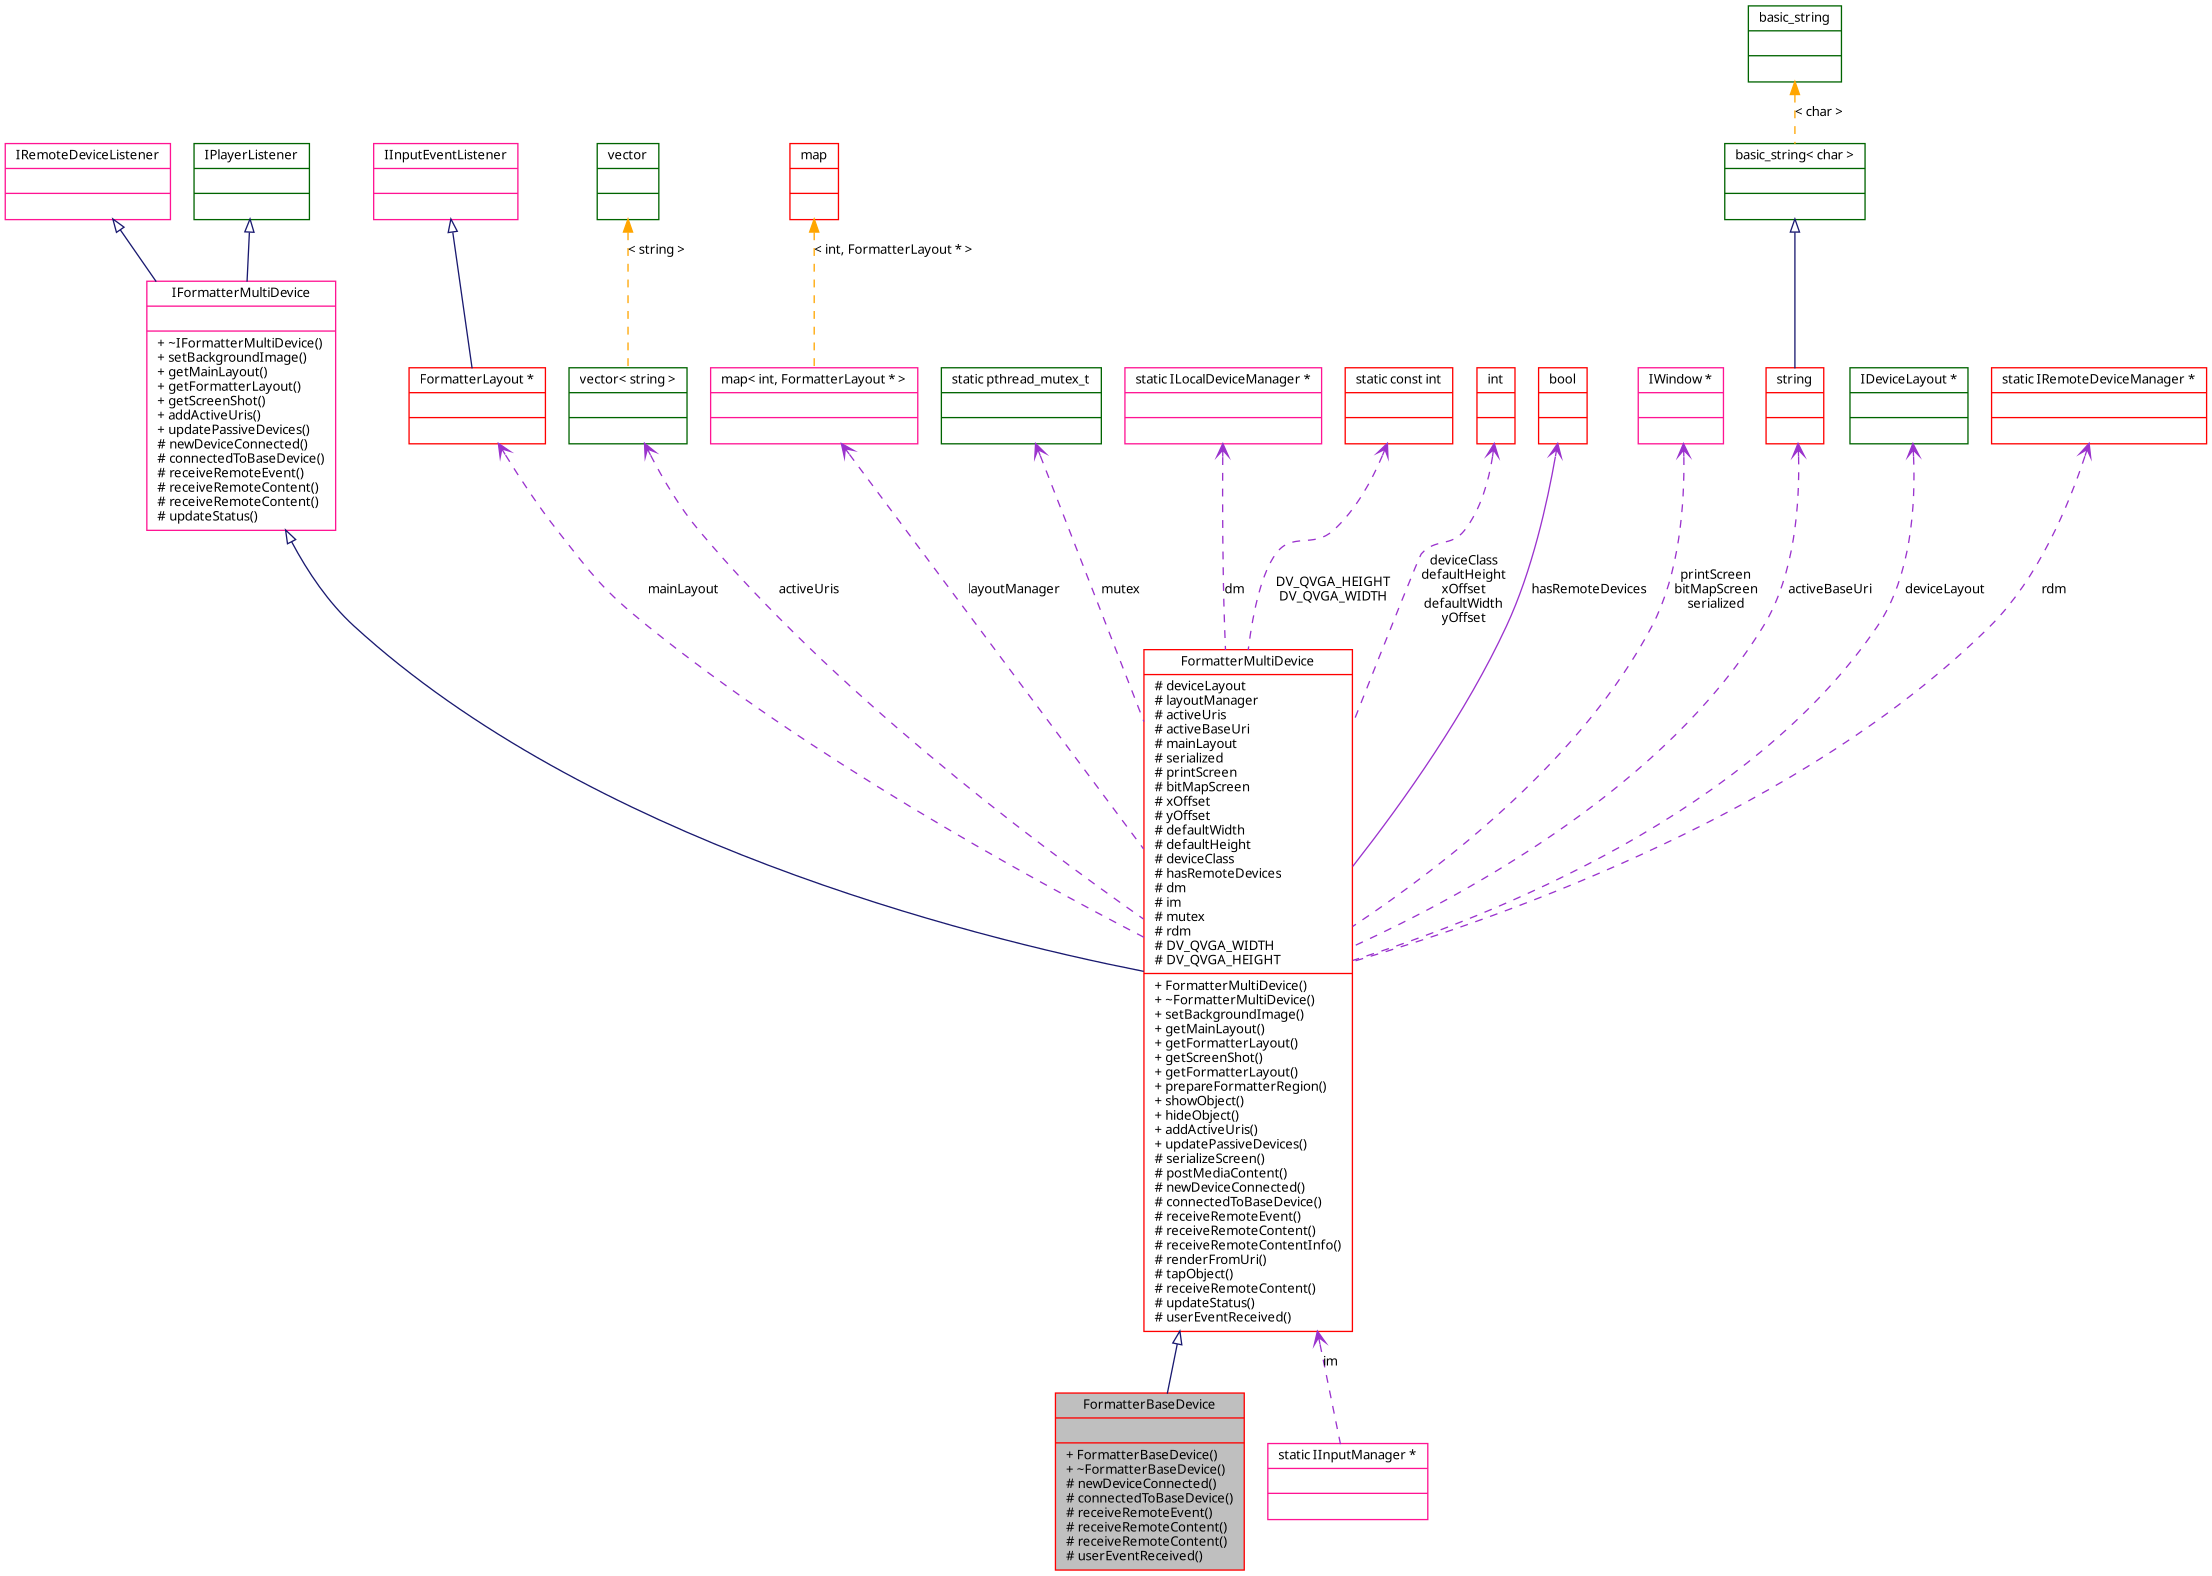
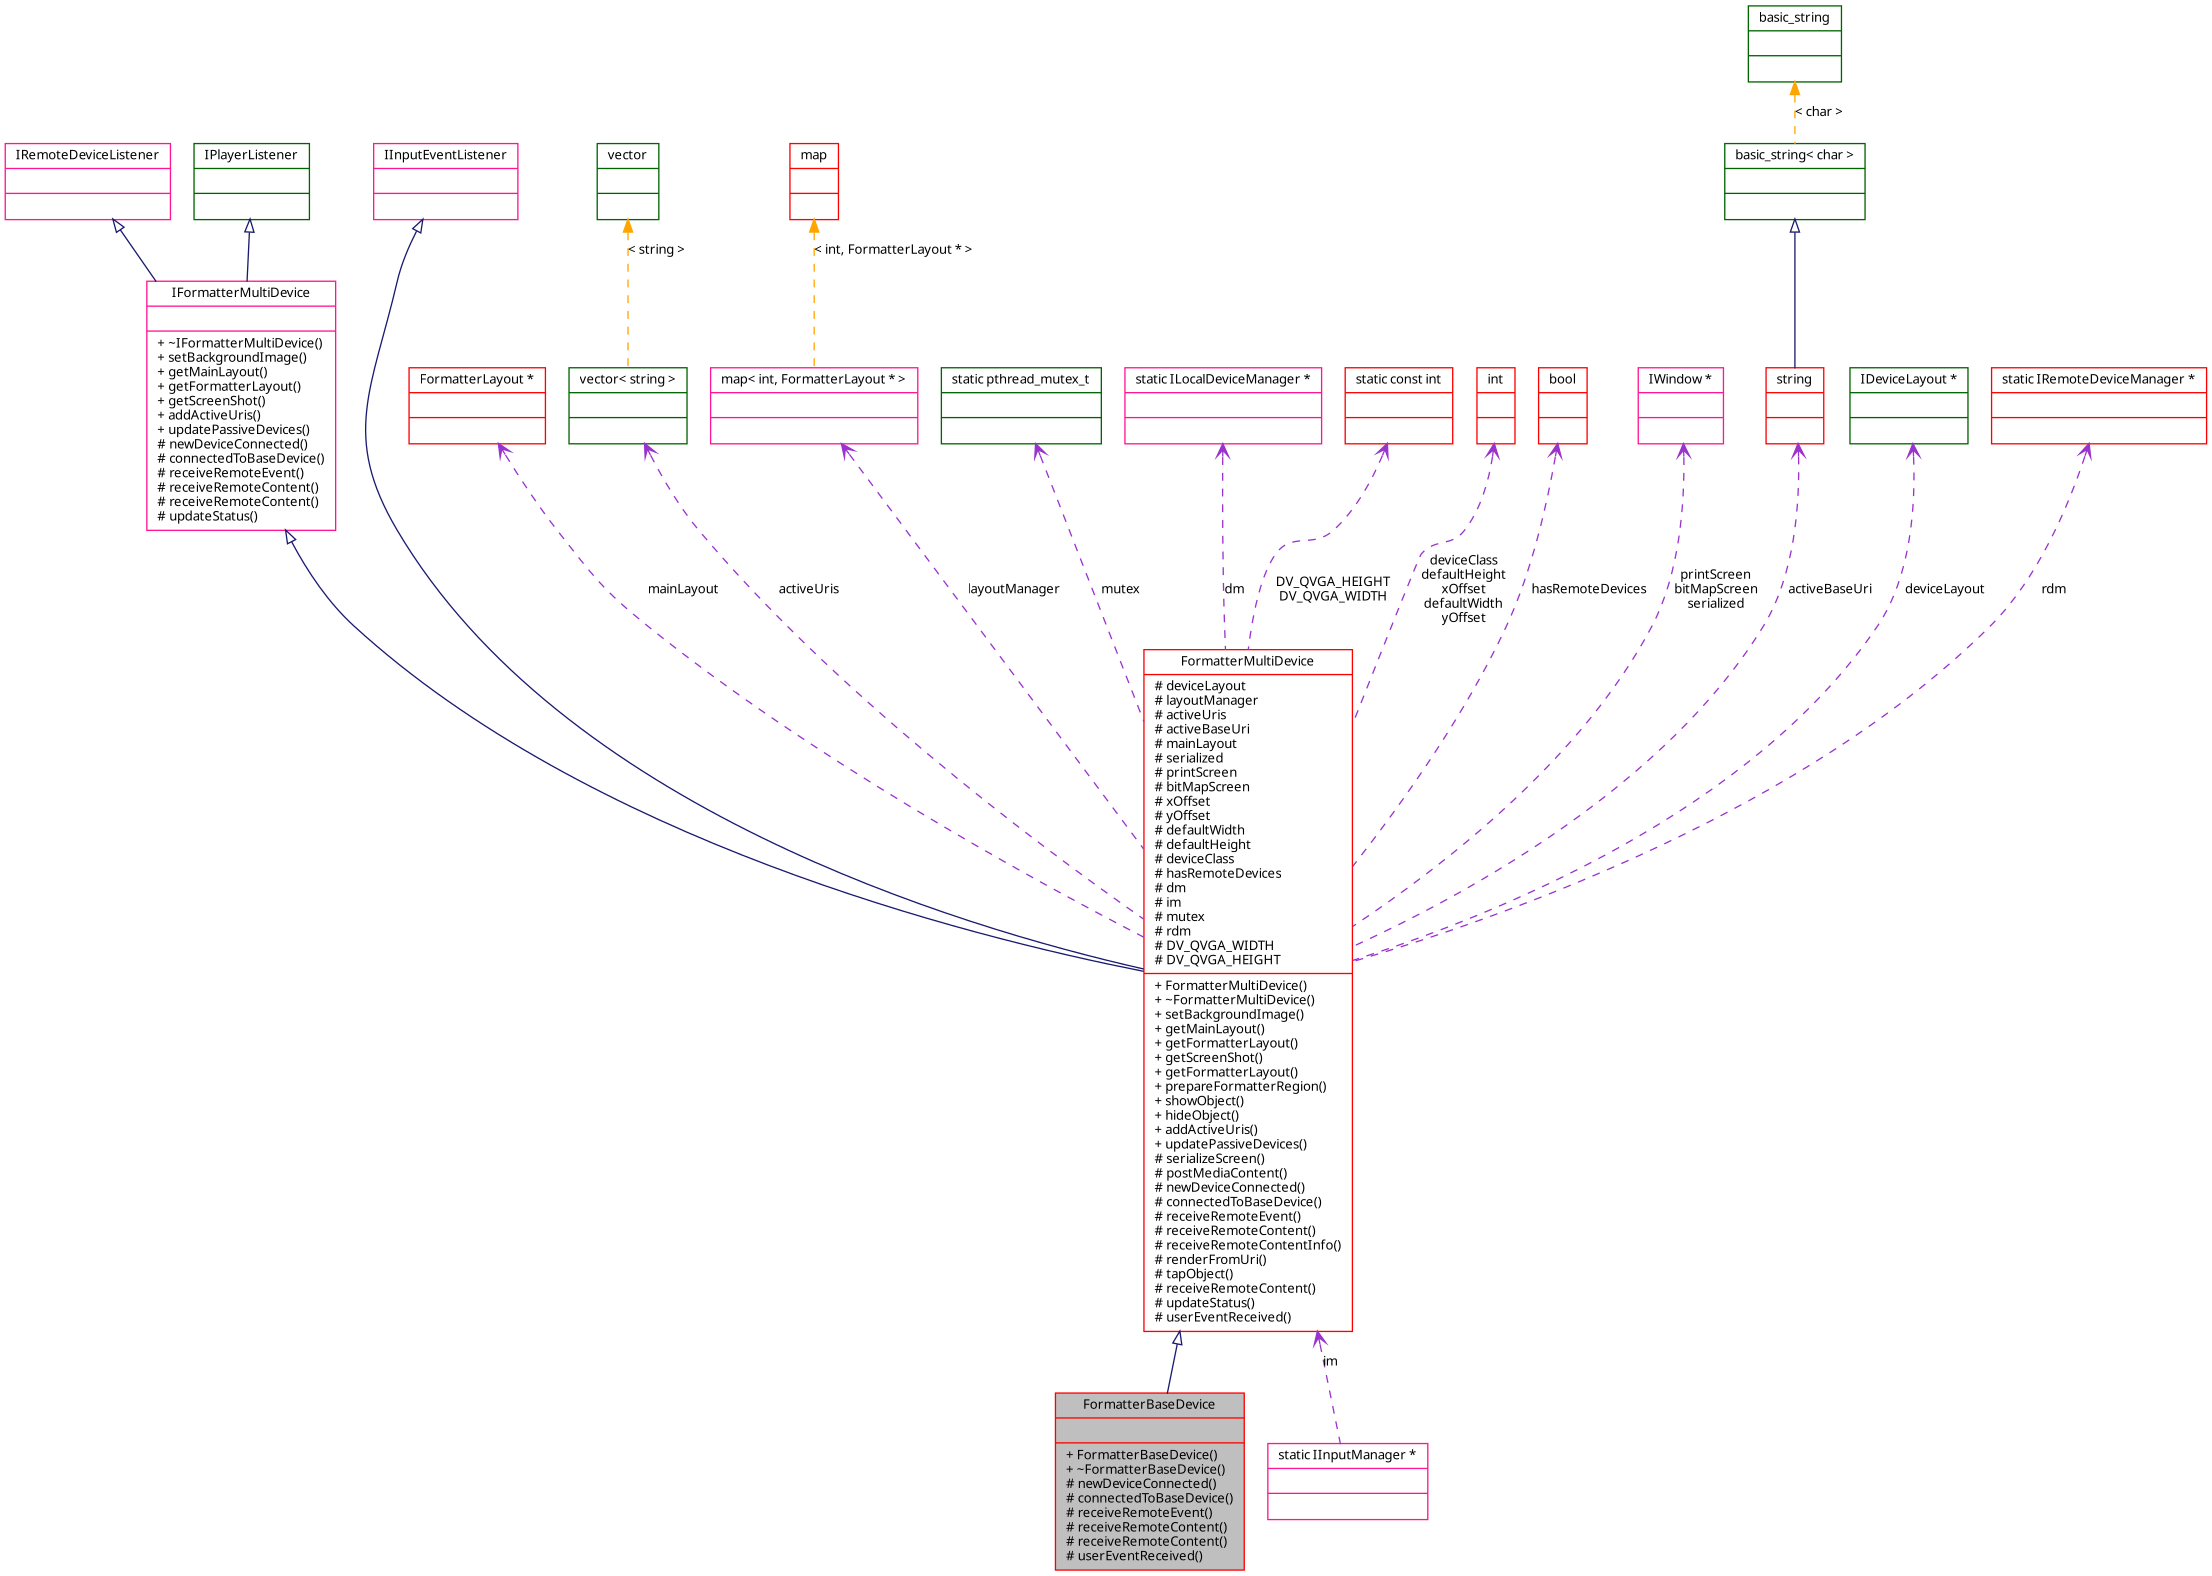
(462, 300) -> (595, 737)
(1482, 675) -> (1482, 675)
